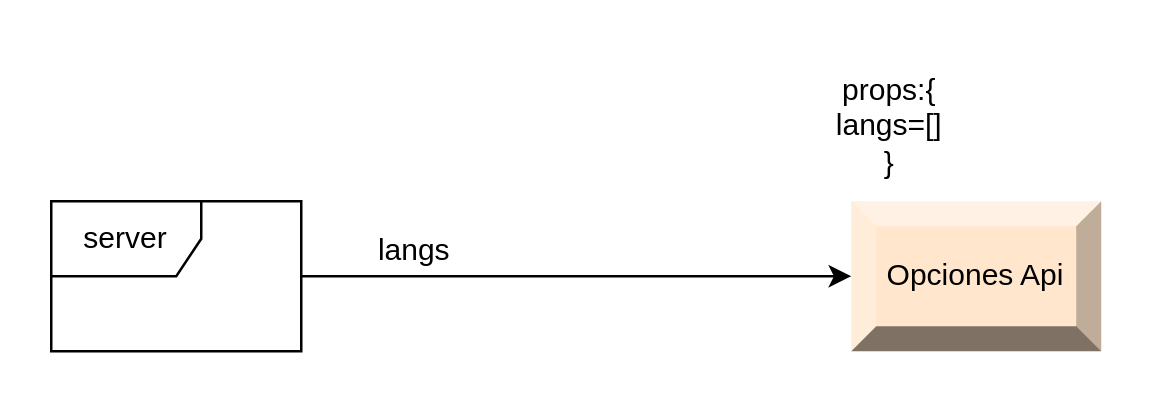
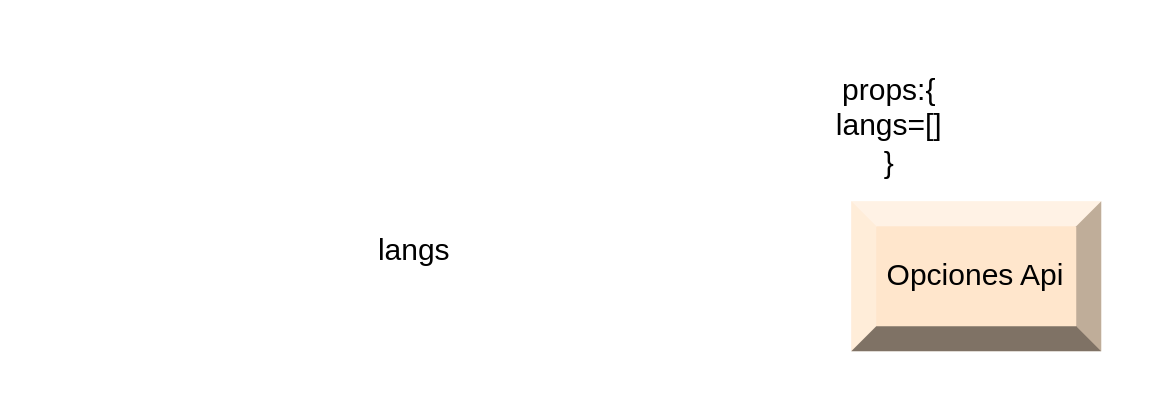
(176, 276) -> none
(570, 276) -> none
